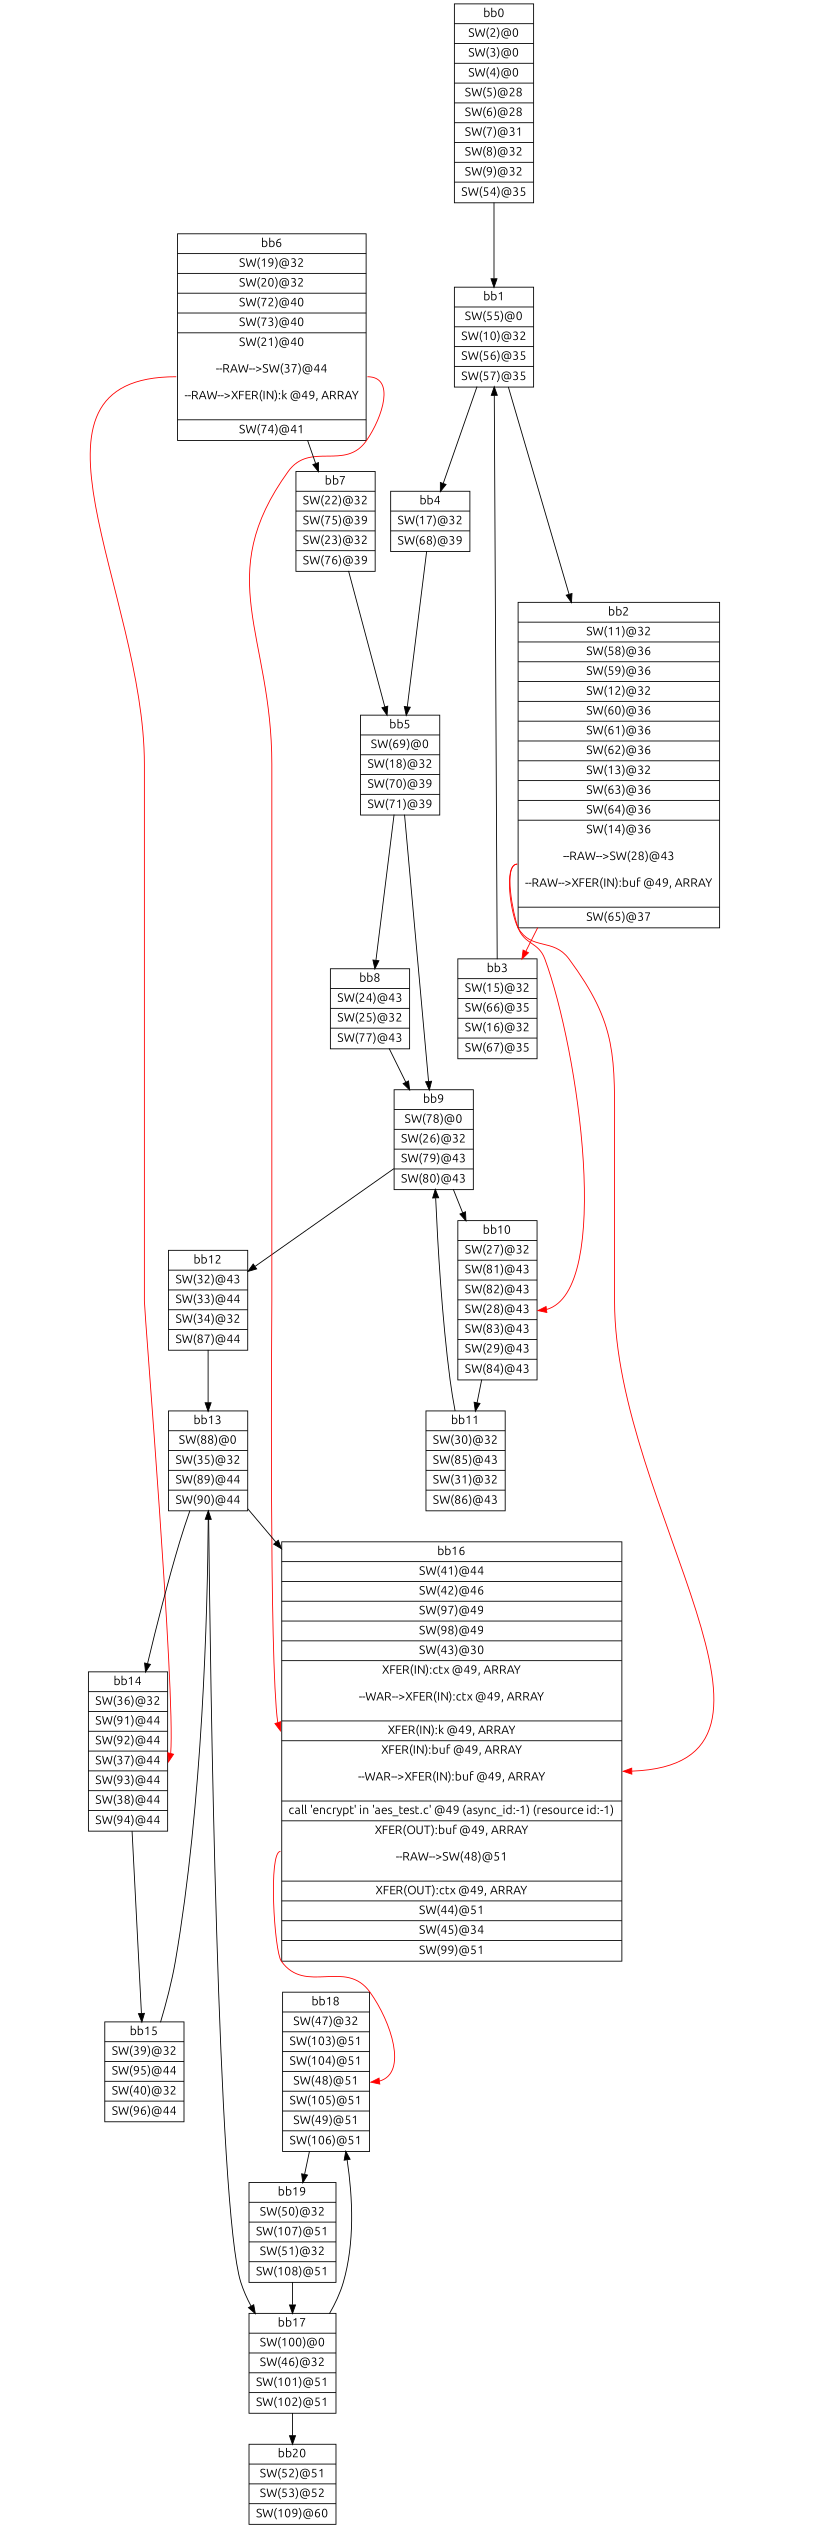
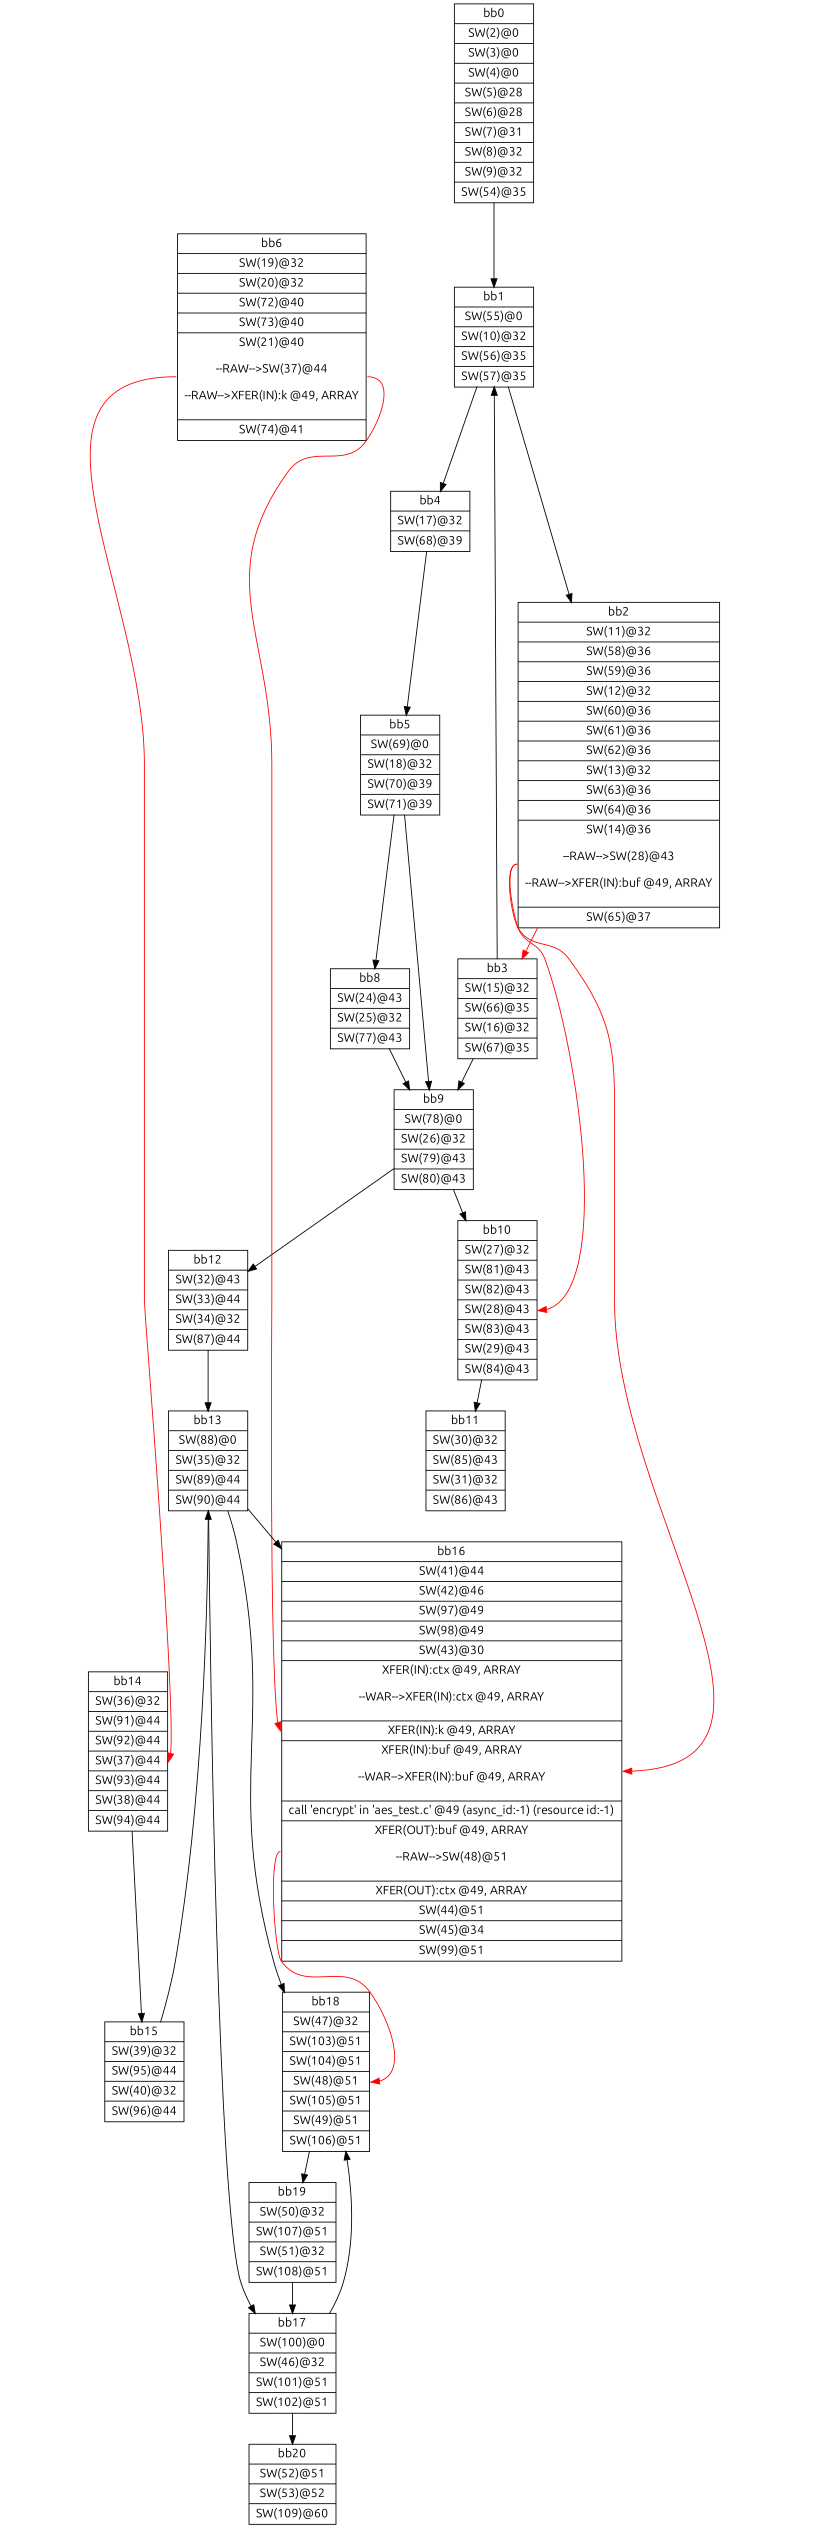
(336, 521) -> none
(442, 1305) -> (468, 1070)
(170, 1575) -> (252, 1748)
